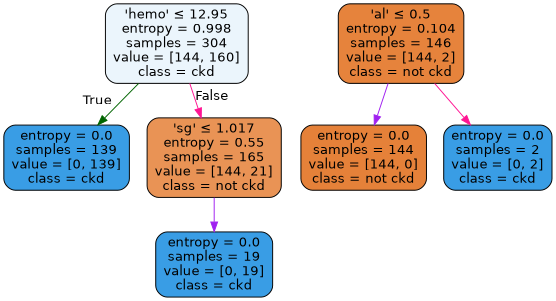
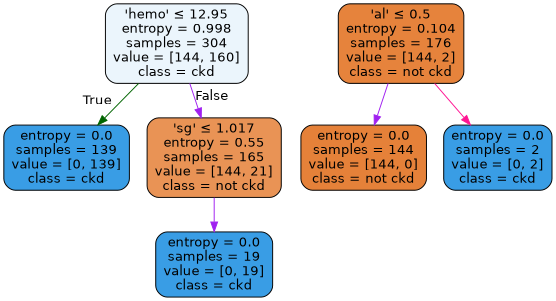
(401, 43) -> (401, 43)
(194, 96) -> (194, 96)
